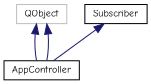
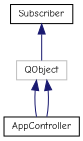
(75, 45) -> (42, 47)
